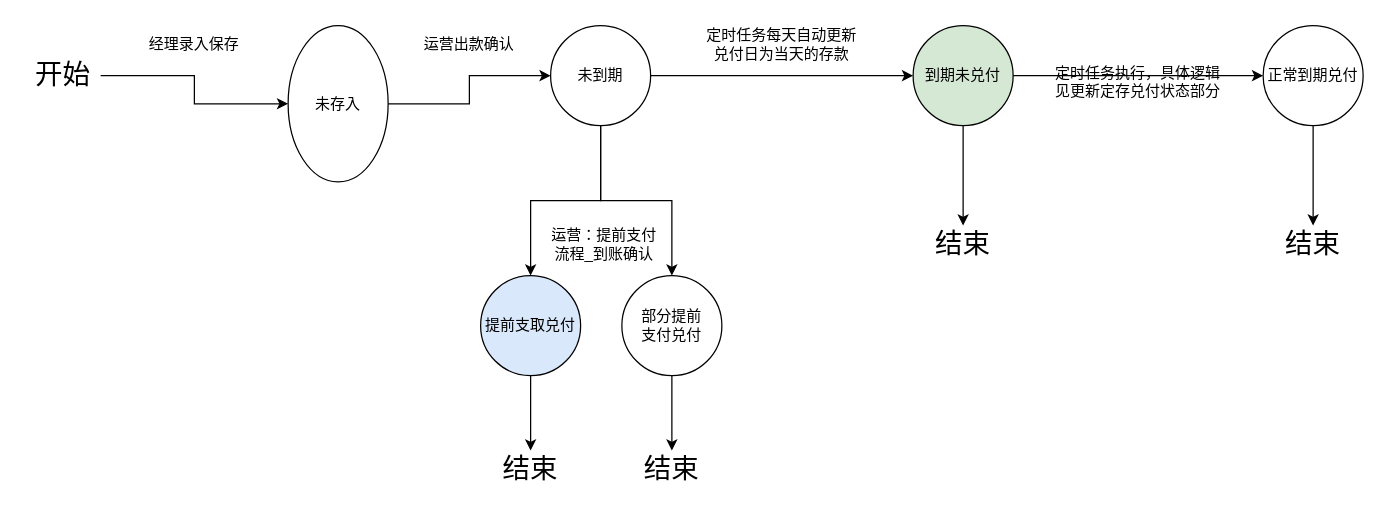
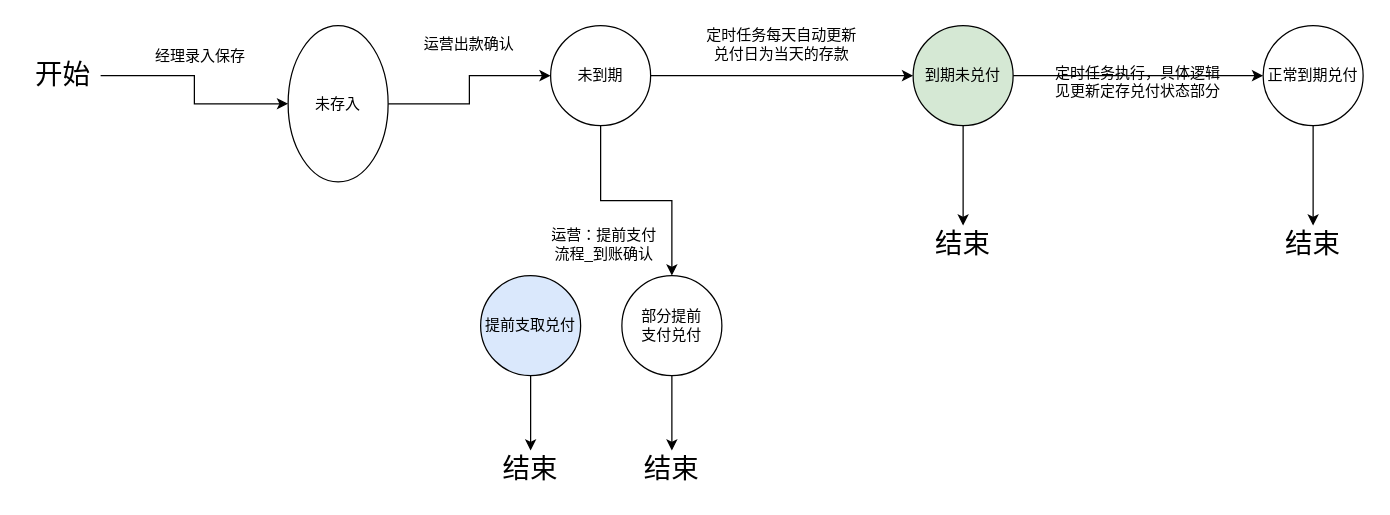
(194, 44) -> (201, 57)
(532, 201) -> none
